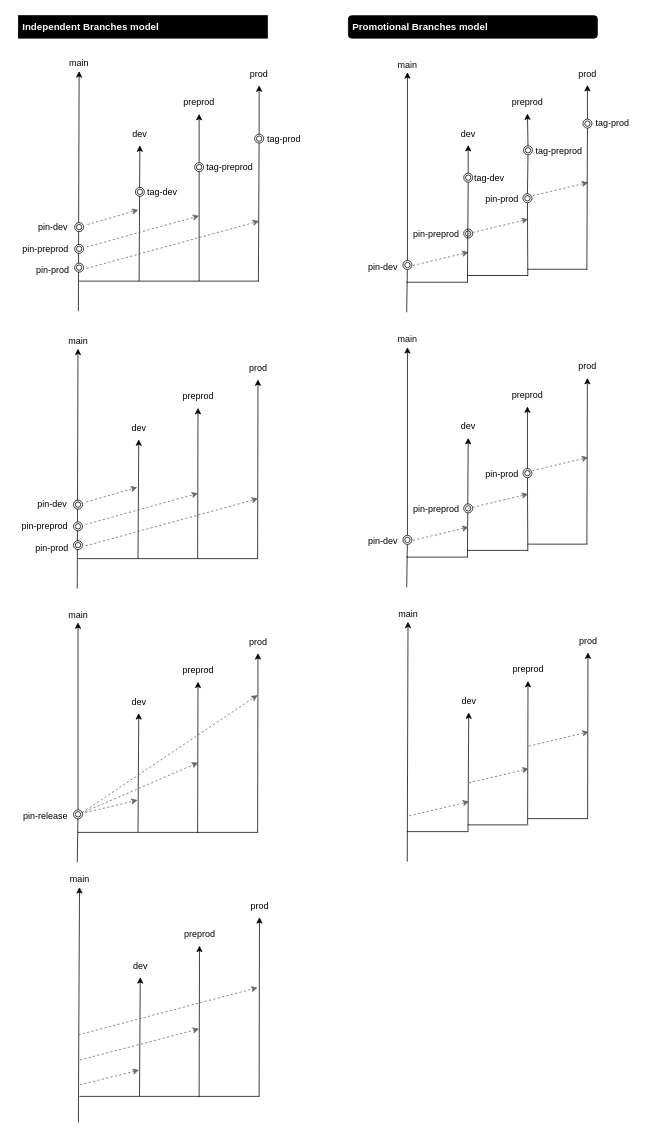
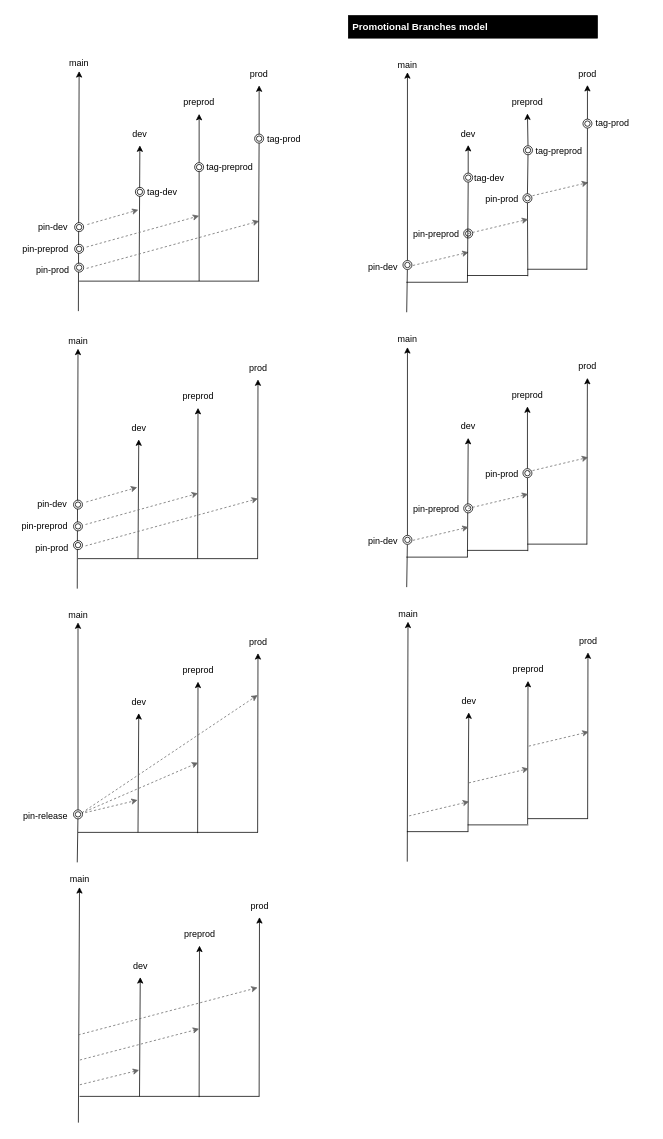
(143, 27) -> none
(473, 27) -> (473, 27)
